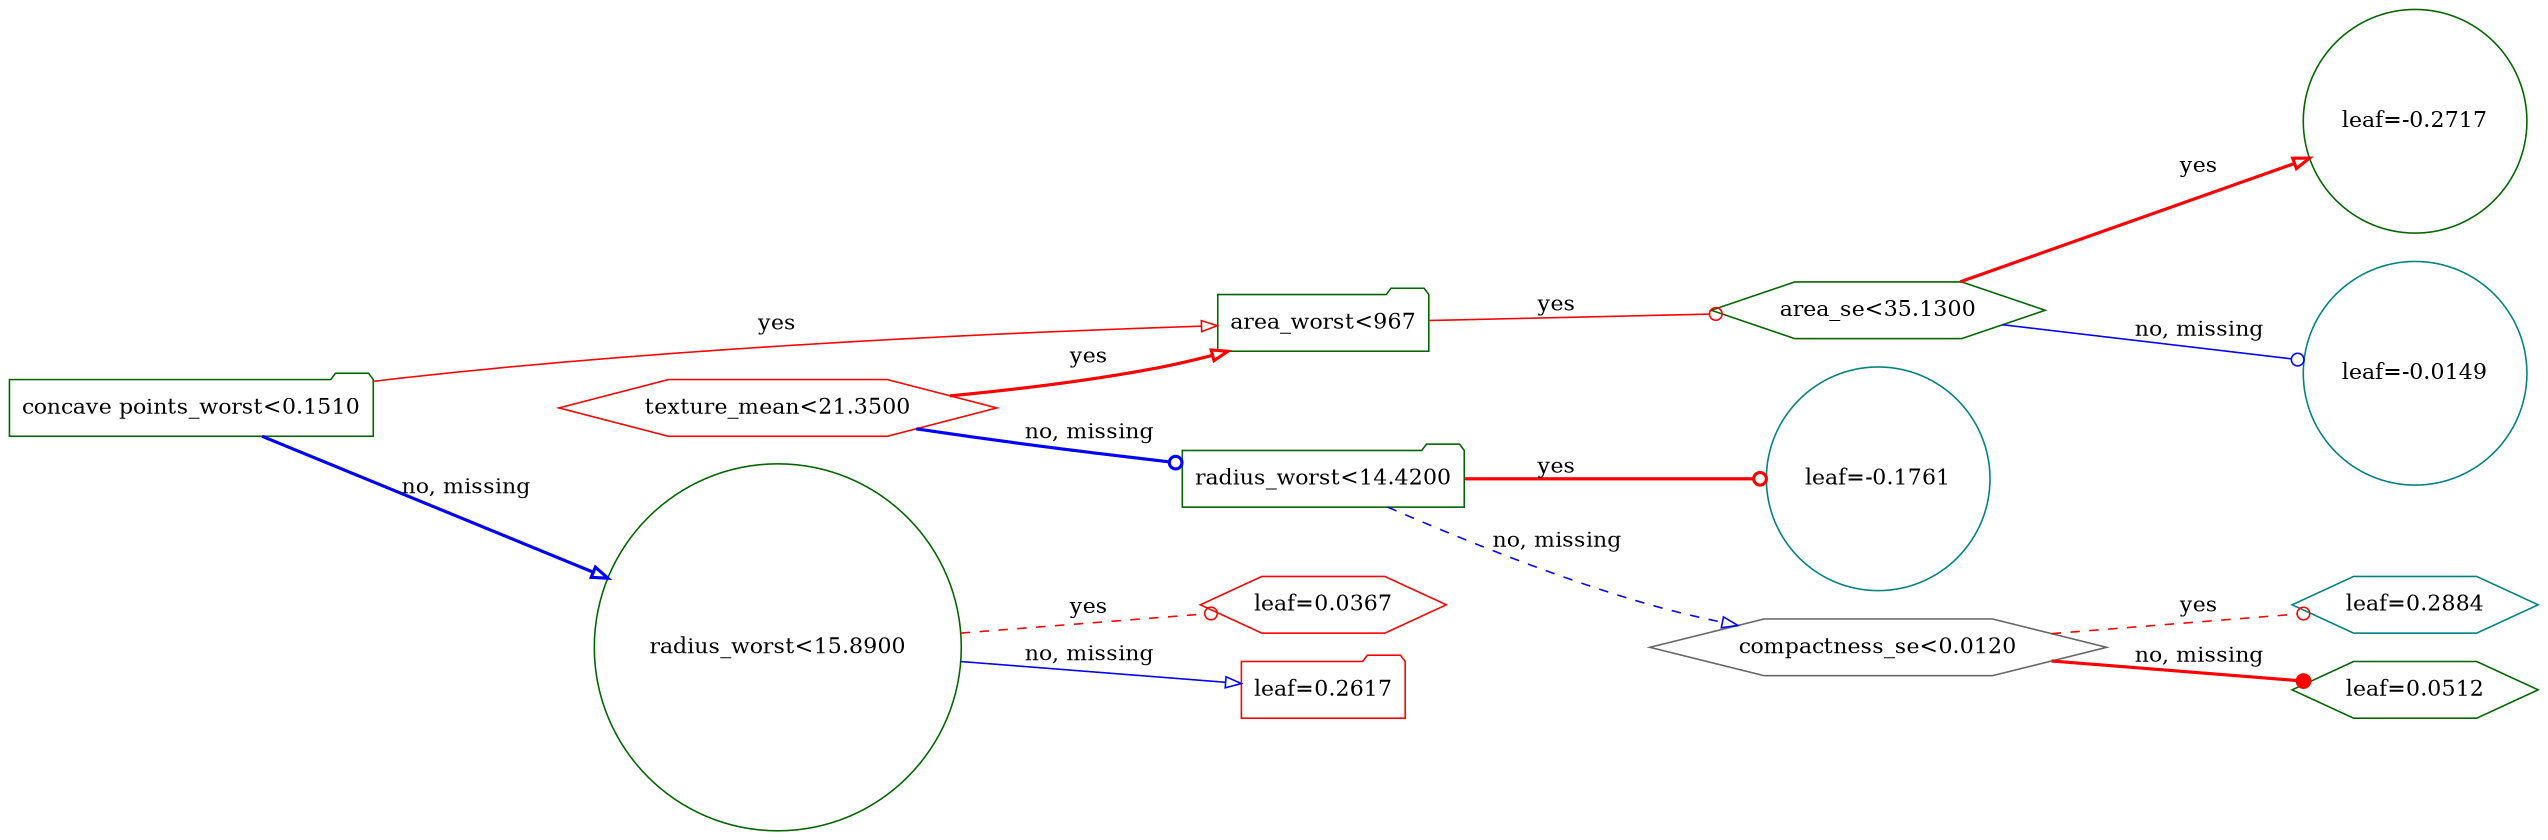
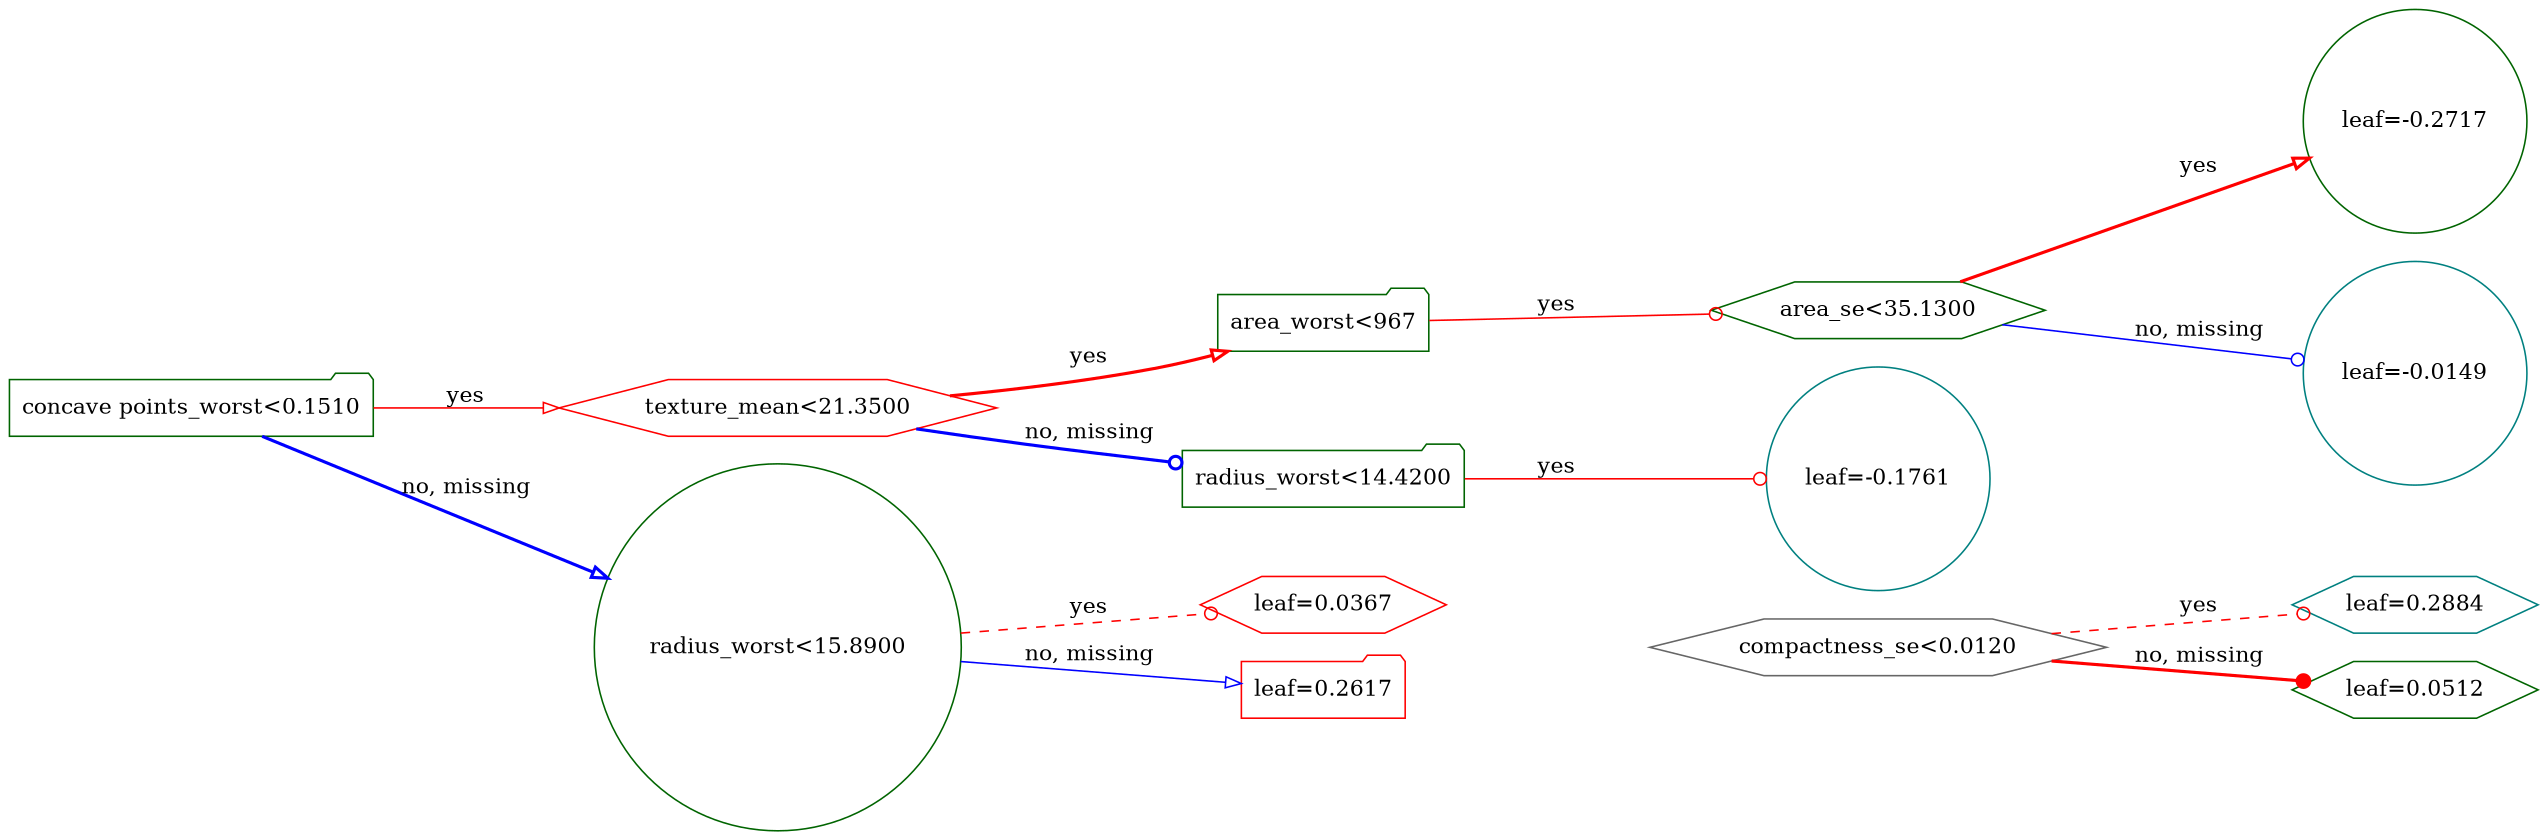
(787, 346) -> (458, 408)
(1609, 479) -> (1609, 479)
(1552, 573) -> none
